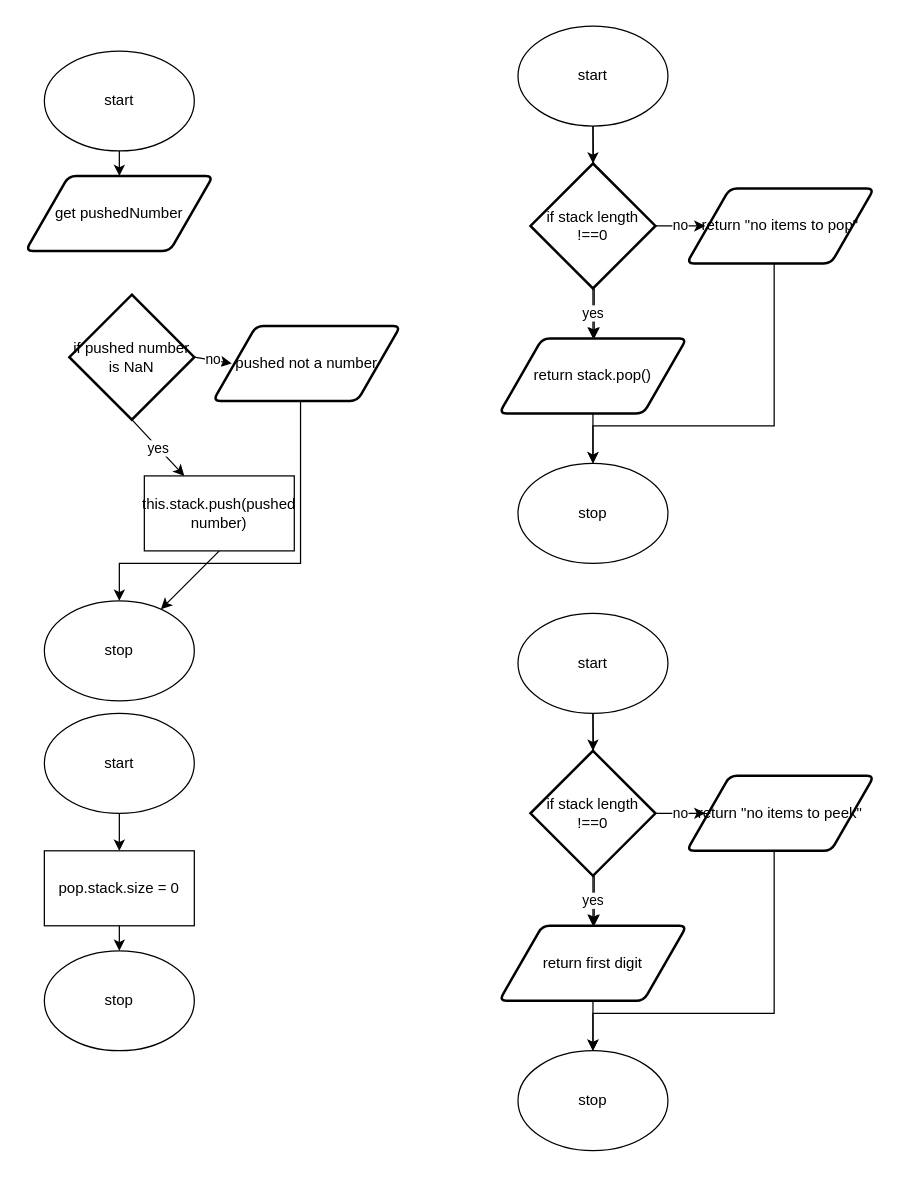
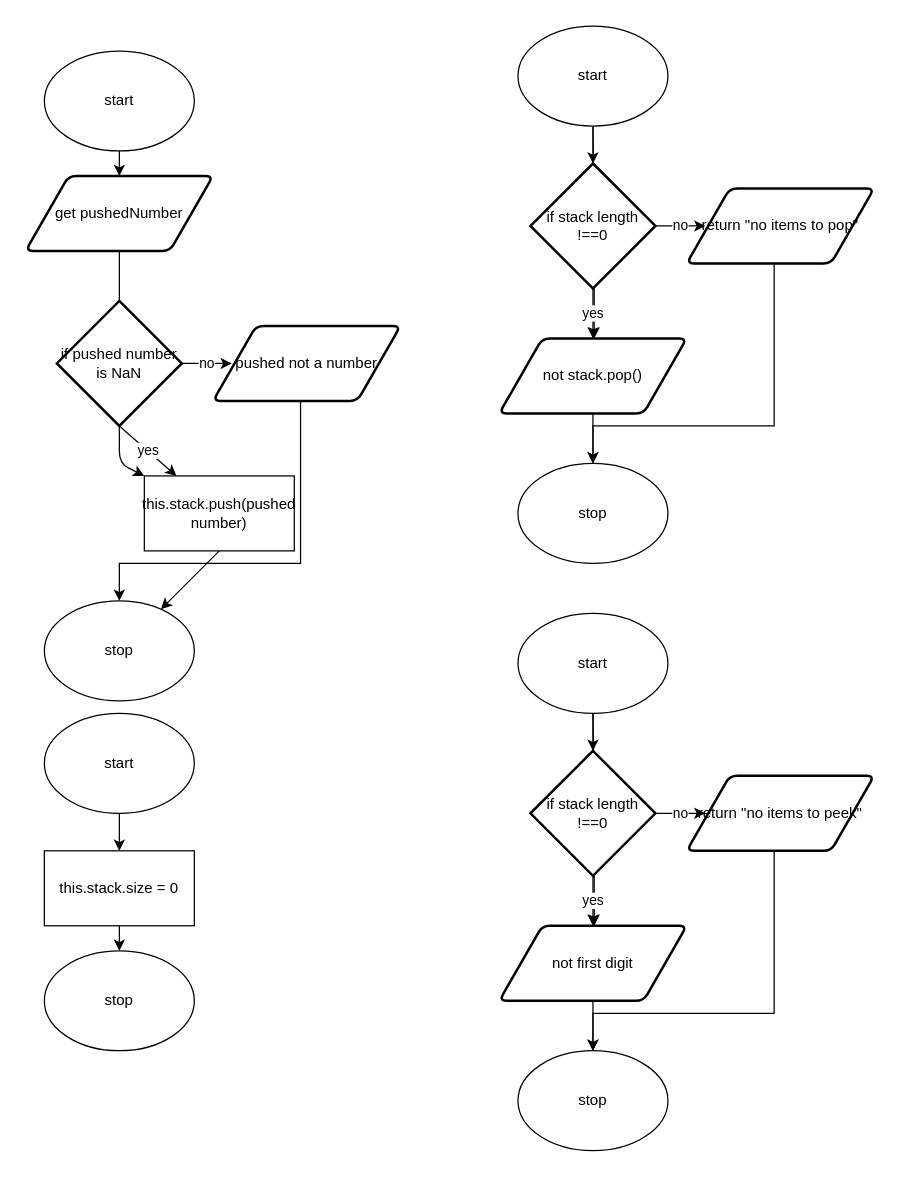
none -> (119, 281)
(132, 357) -> (119, 363)
(593, 376) -> (593, 376)
(119, 888) -> (119, 888)
(593, 963) -> (593, 963)
